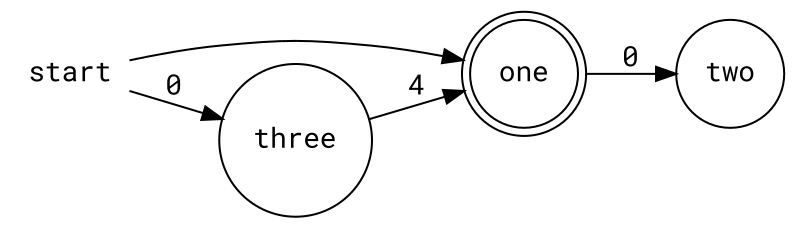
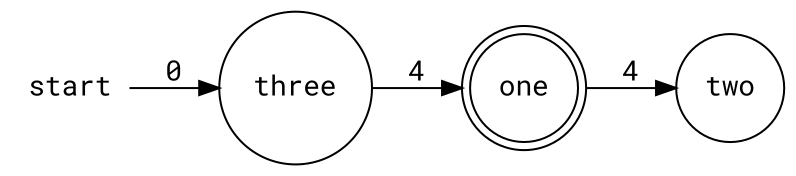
(286, 41) -> none
(631, 59) -> (631, 73)
